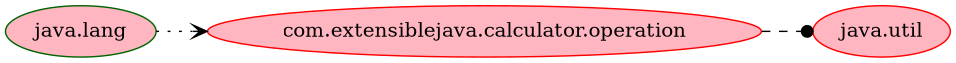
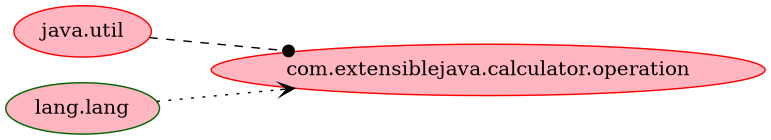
(81, 31) -> (83, 108)
(782, 31) -> (216, 44)
